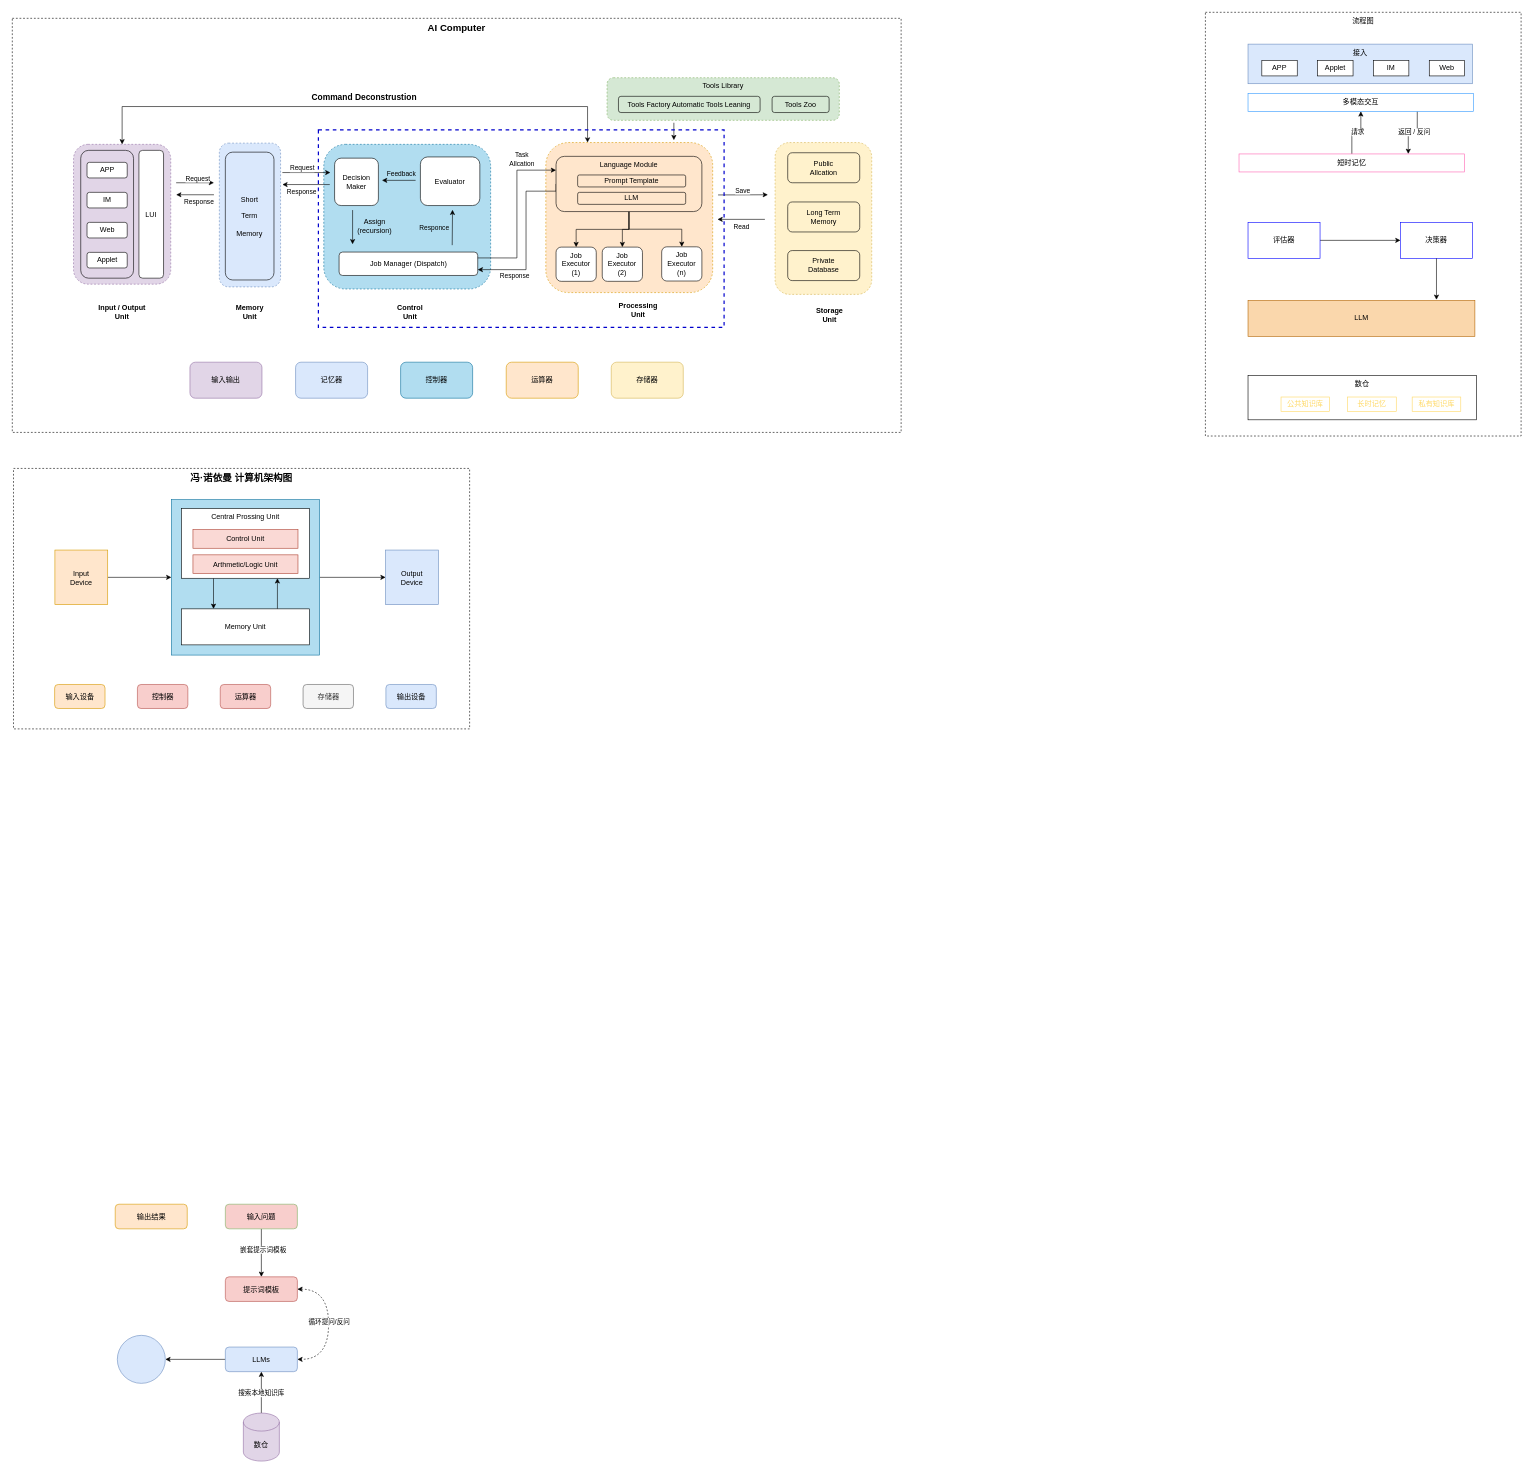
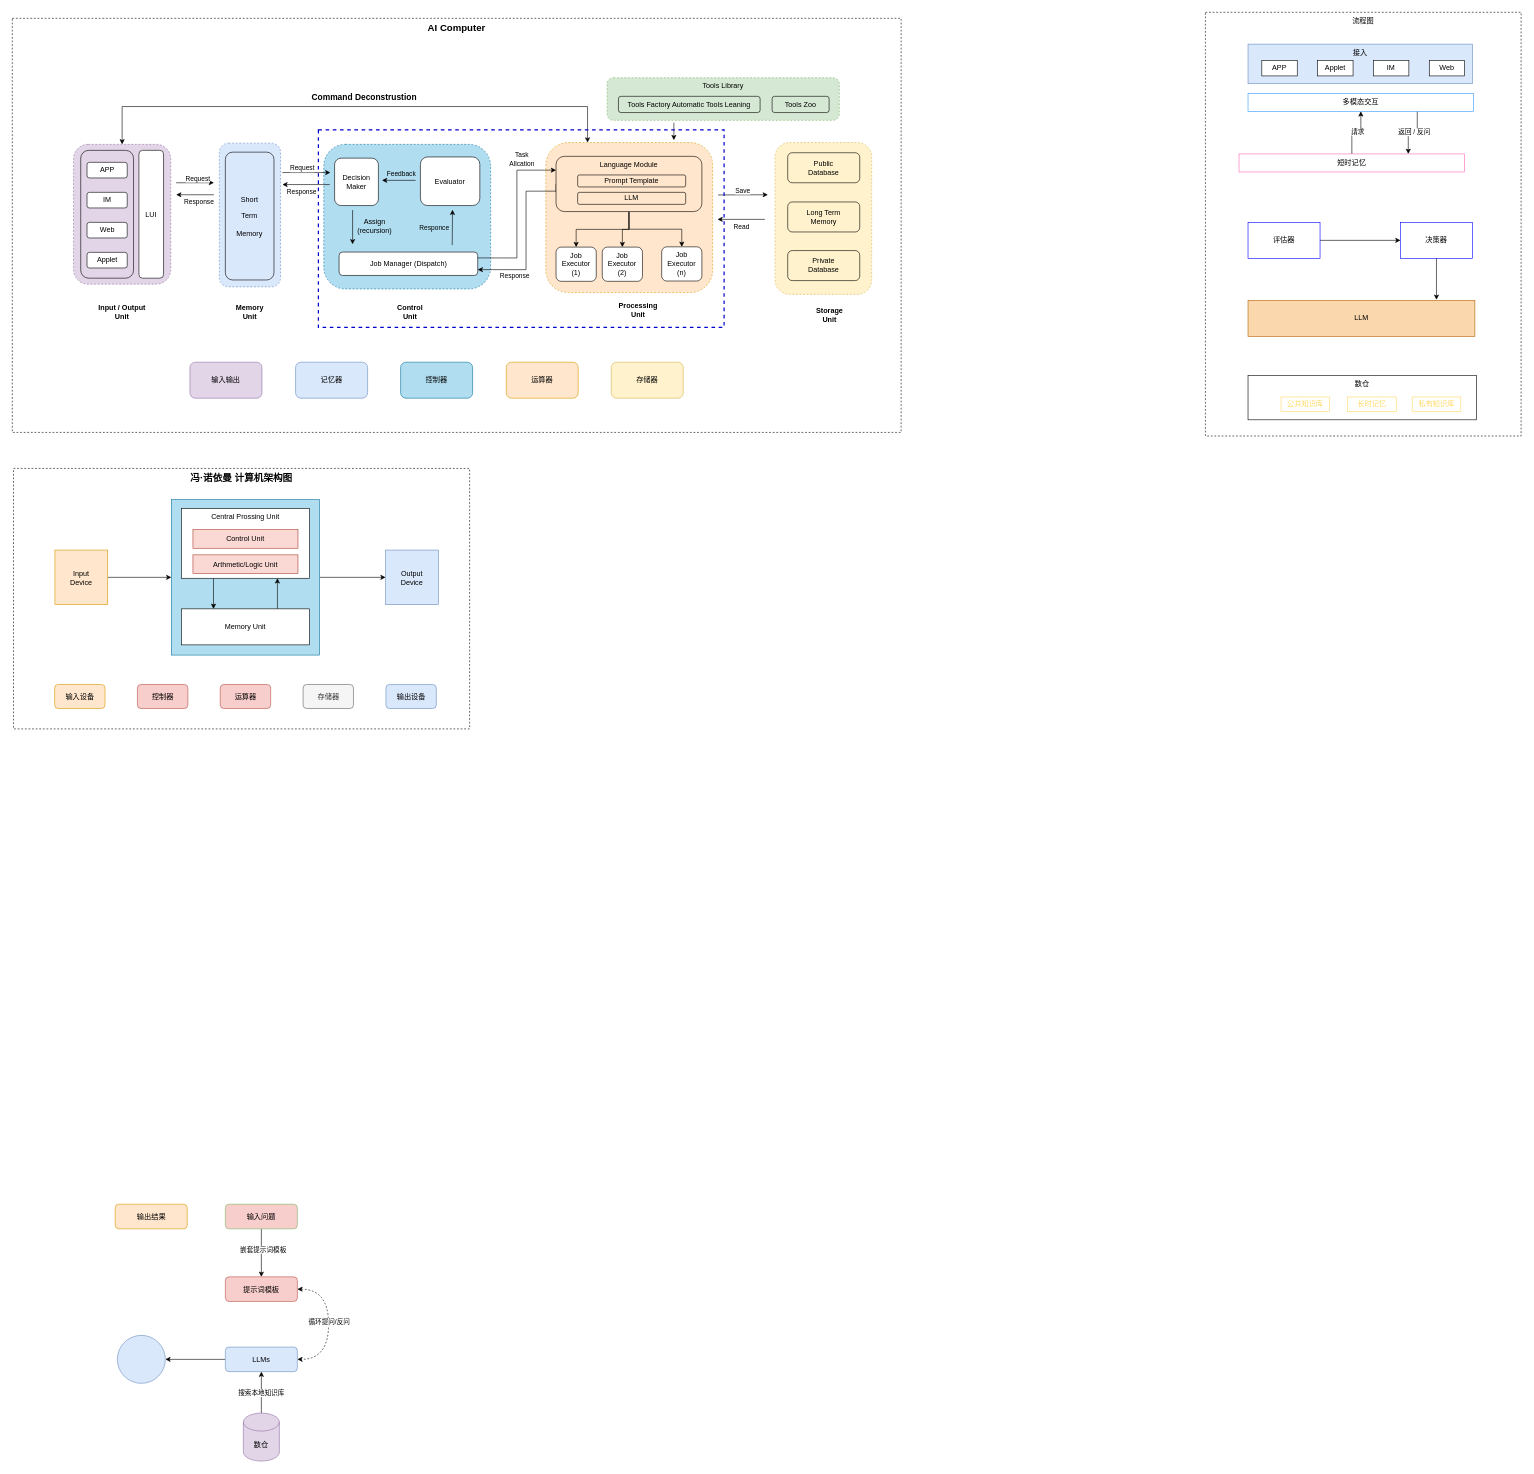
(824, 168) -> (824, 168)
